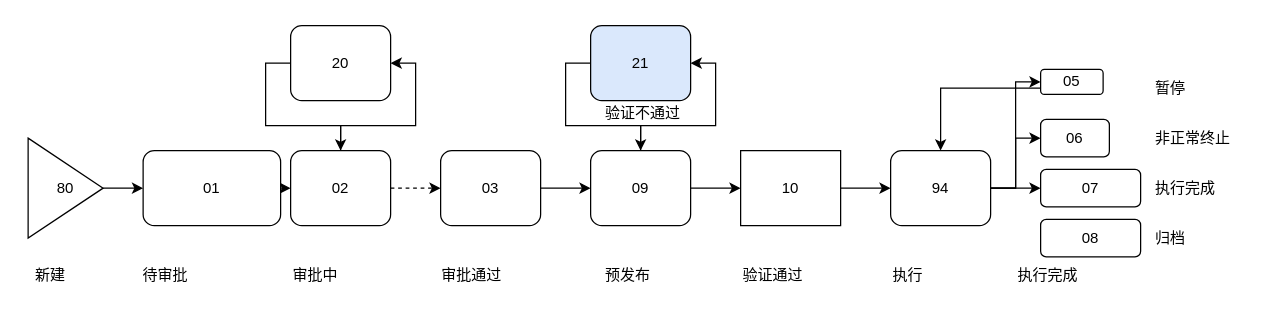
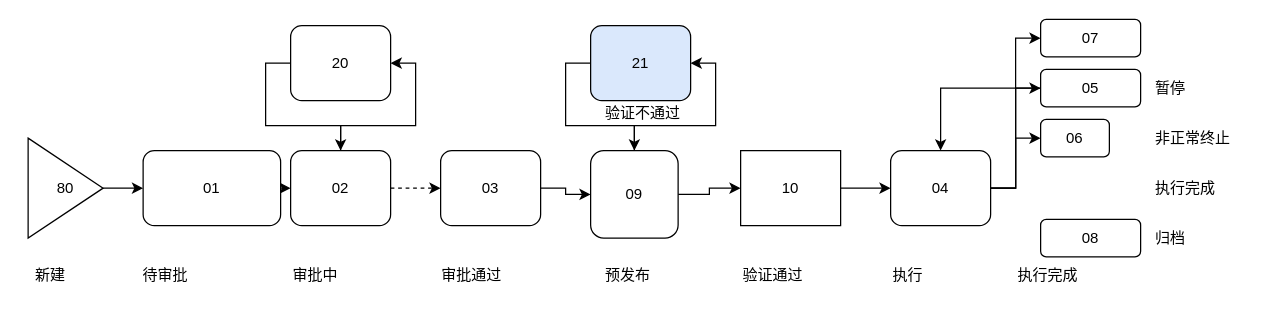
(1072, 82) -> (1091, 88)
(641, 188) -> (634, 194)
(941, 188) -> (941, 188)
(1091, 188) -> (1091, 38)
